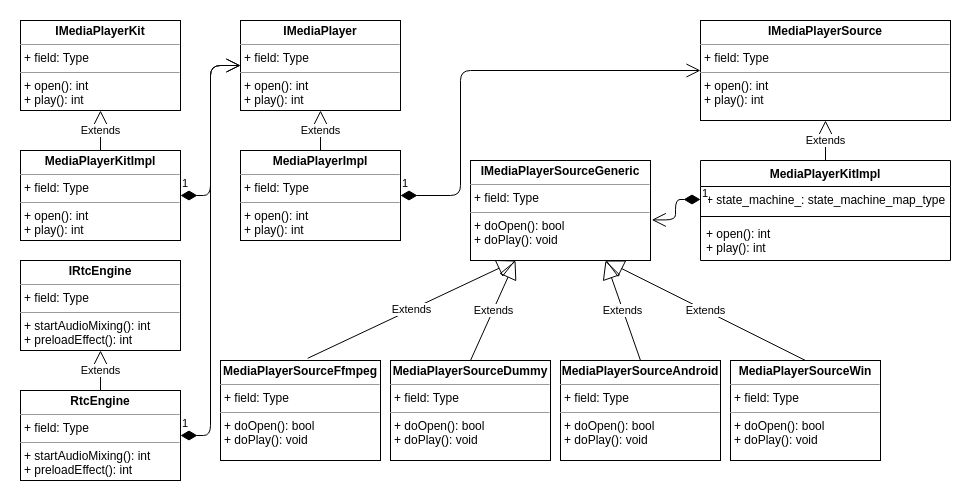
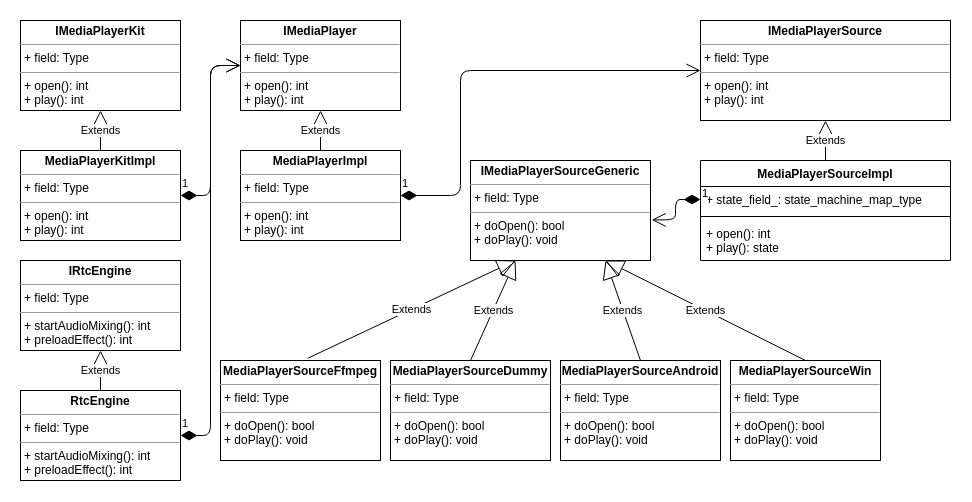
(825, 174) -> (825, 174)
(833, 200) -> (824, 200)
(743, 234) -> (743, 234)
